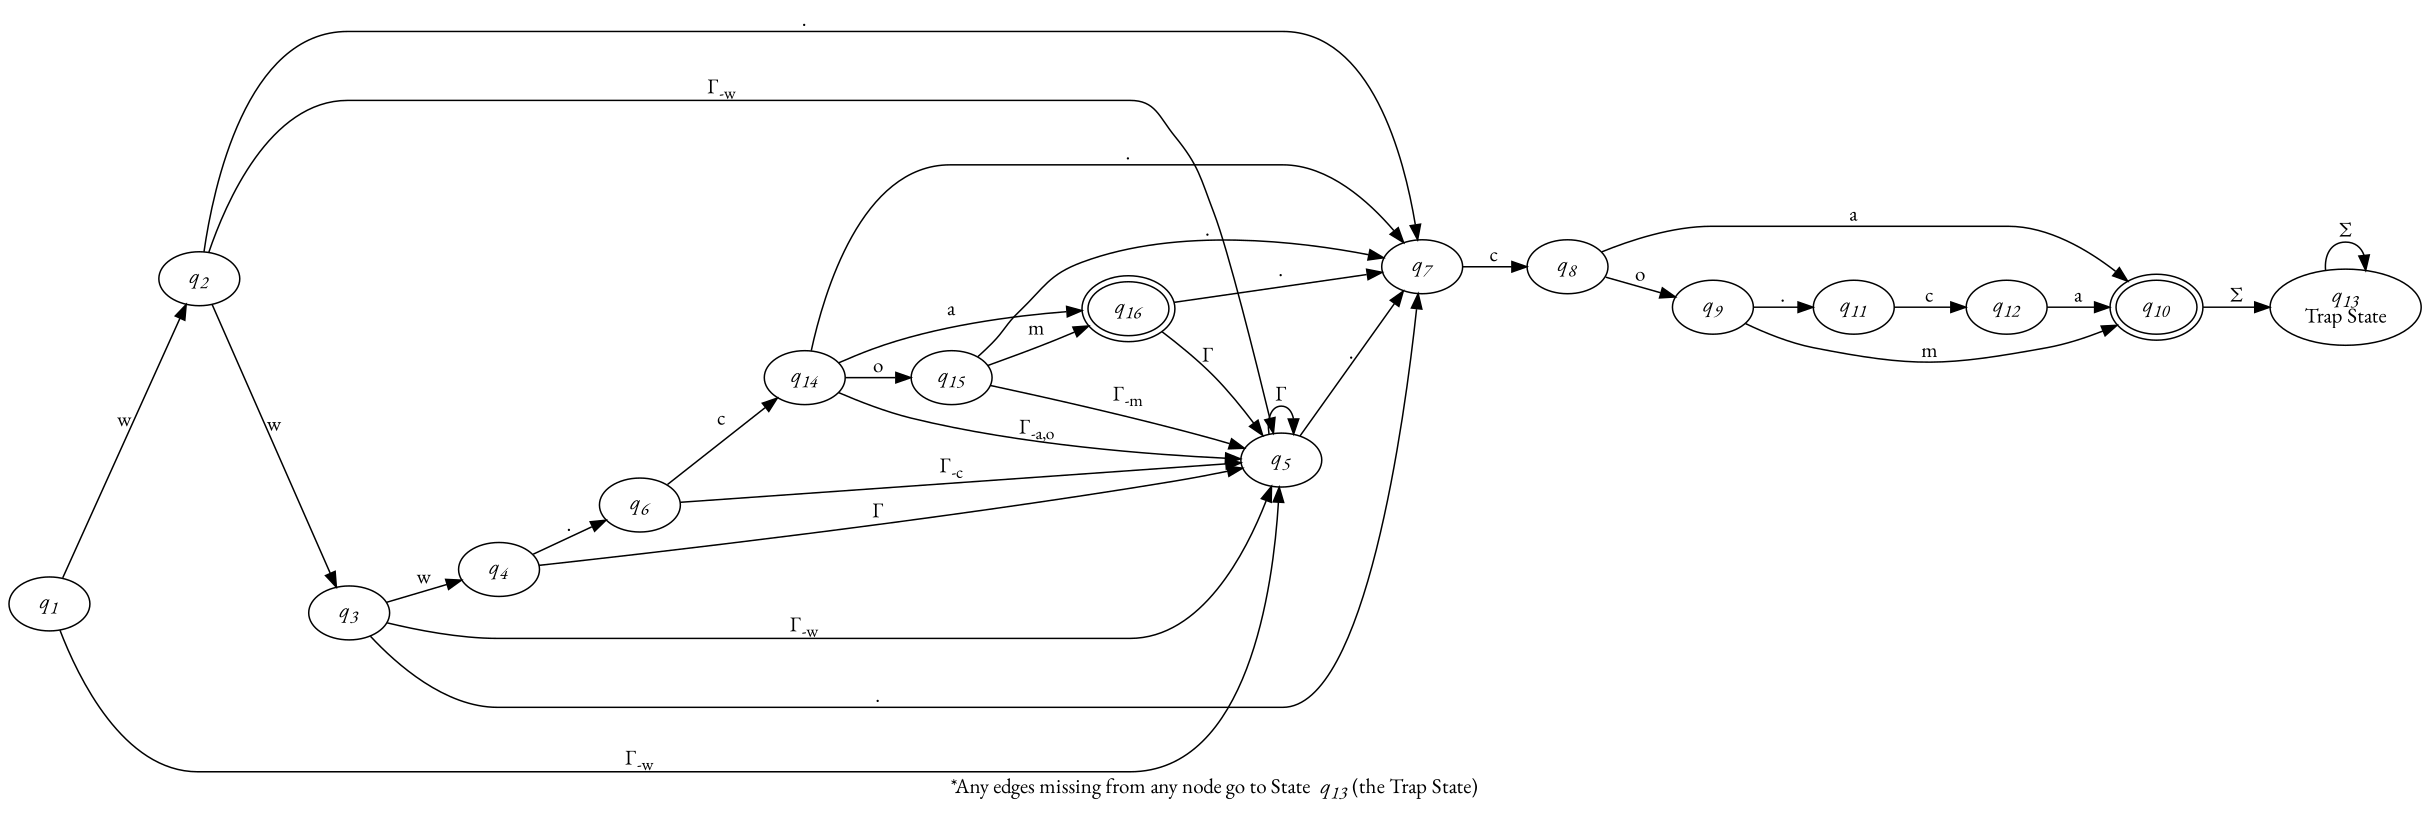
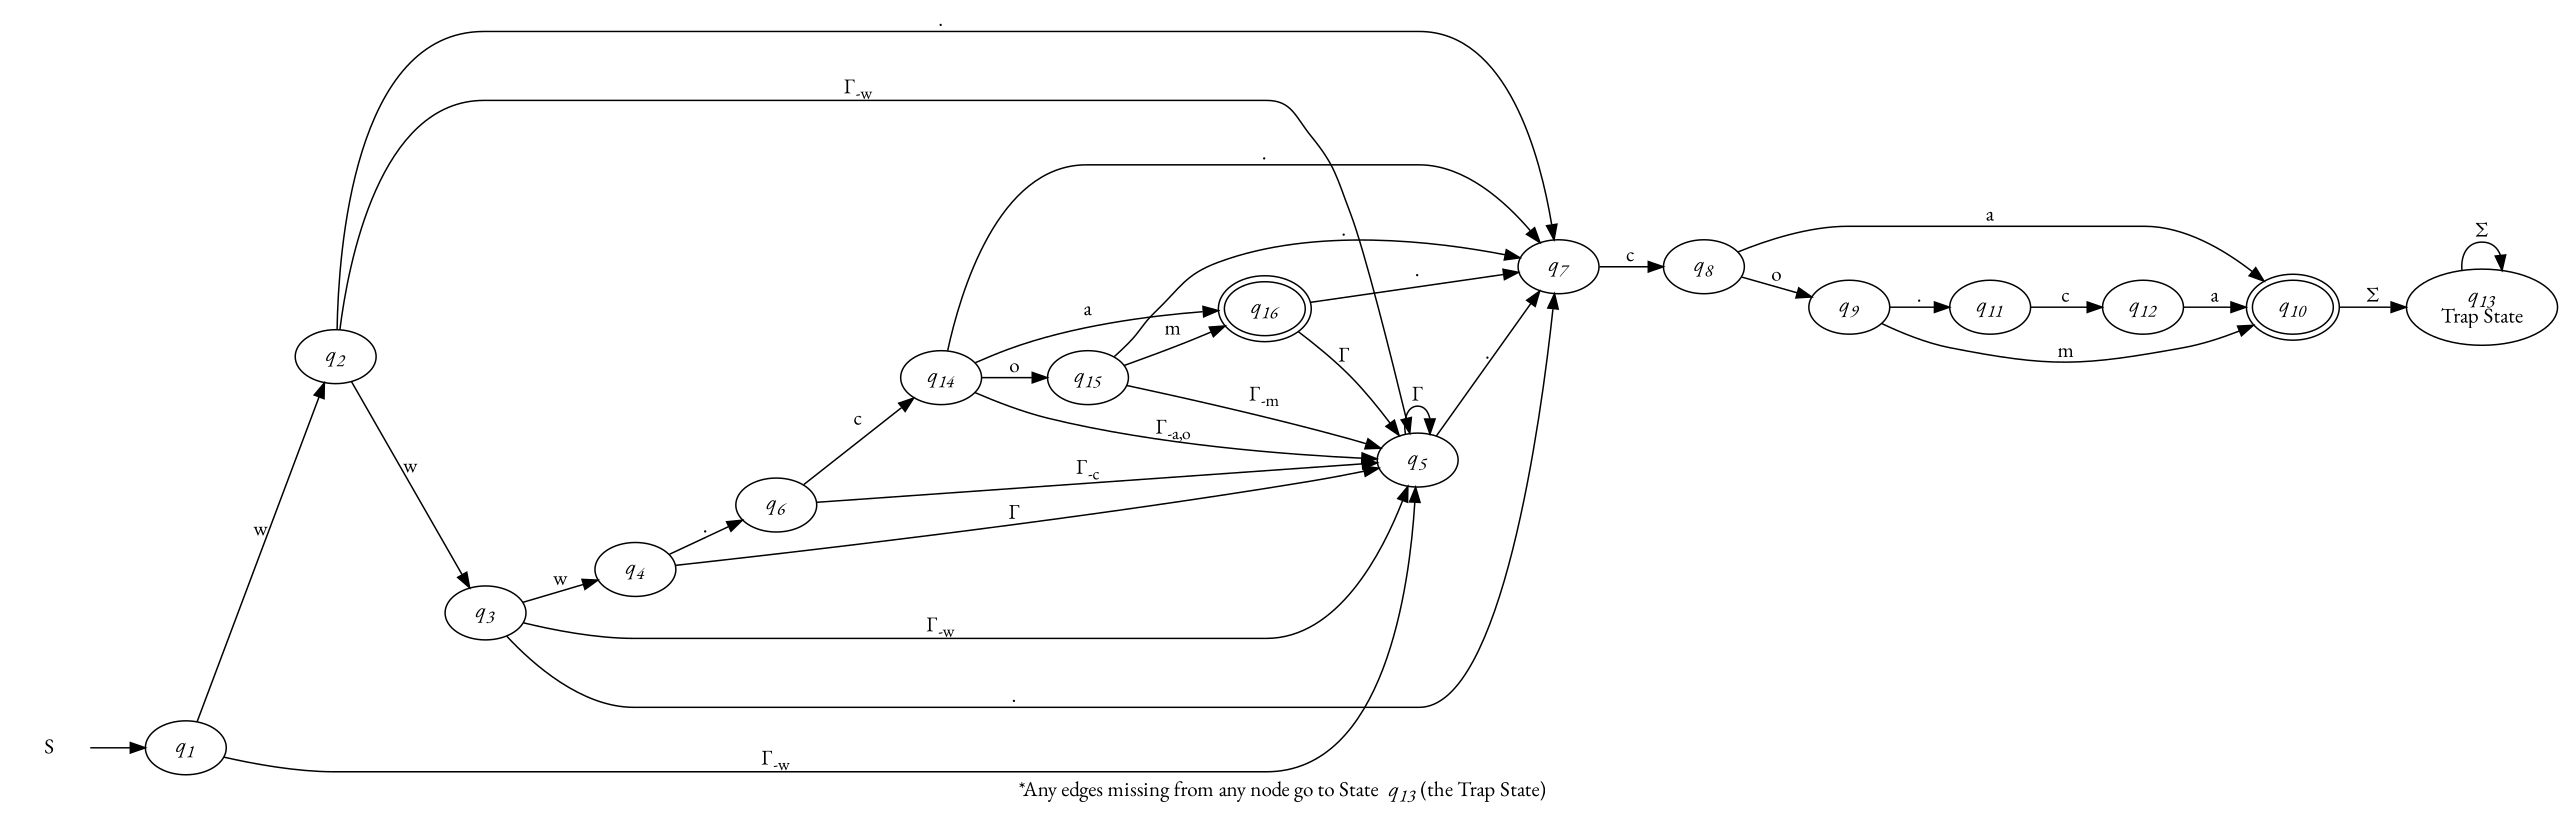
none -> (49, 748)
